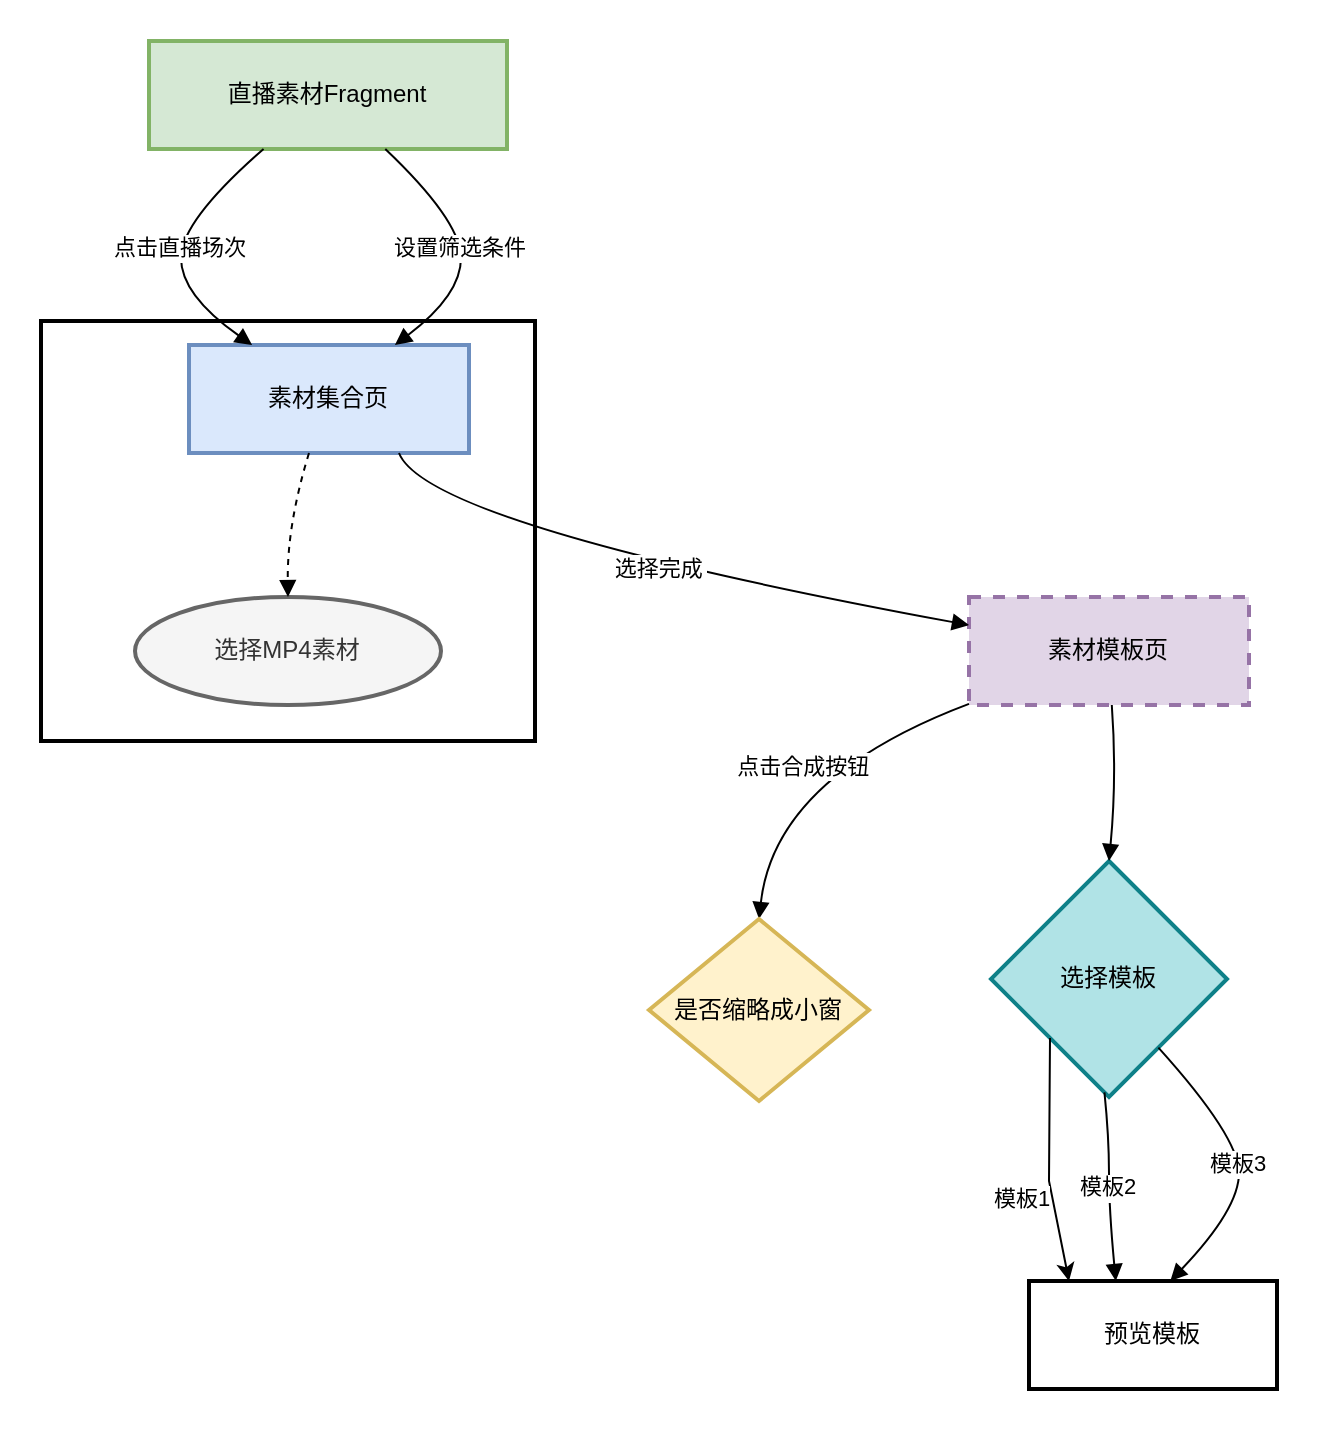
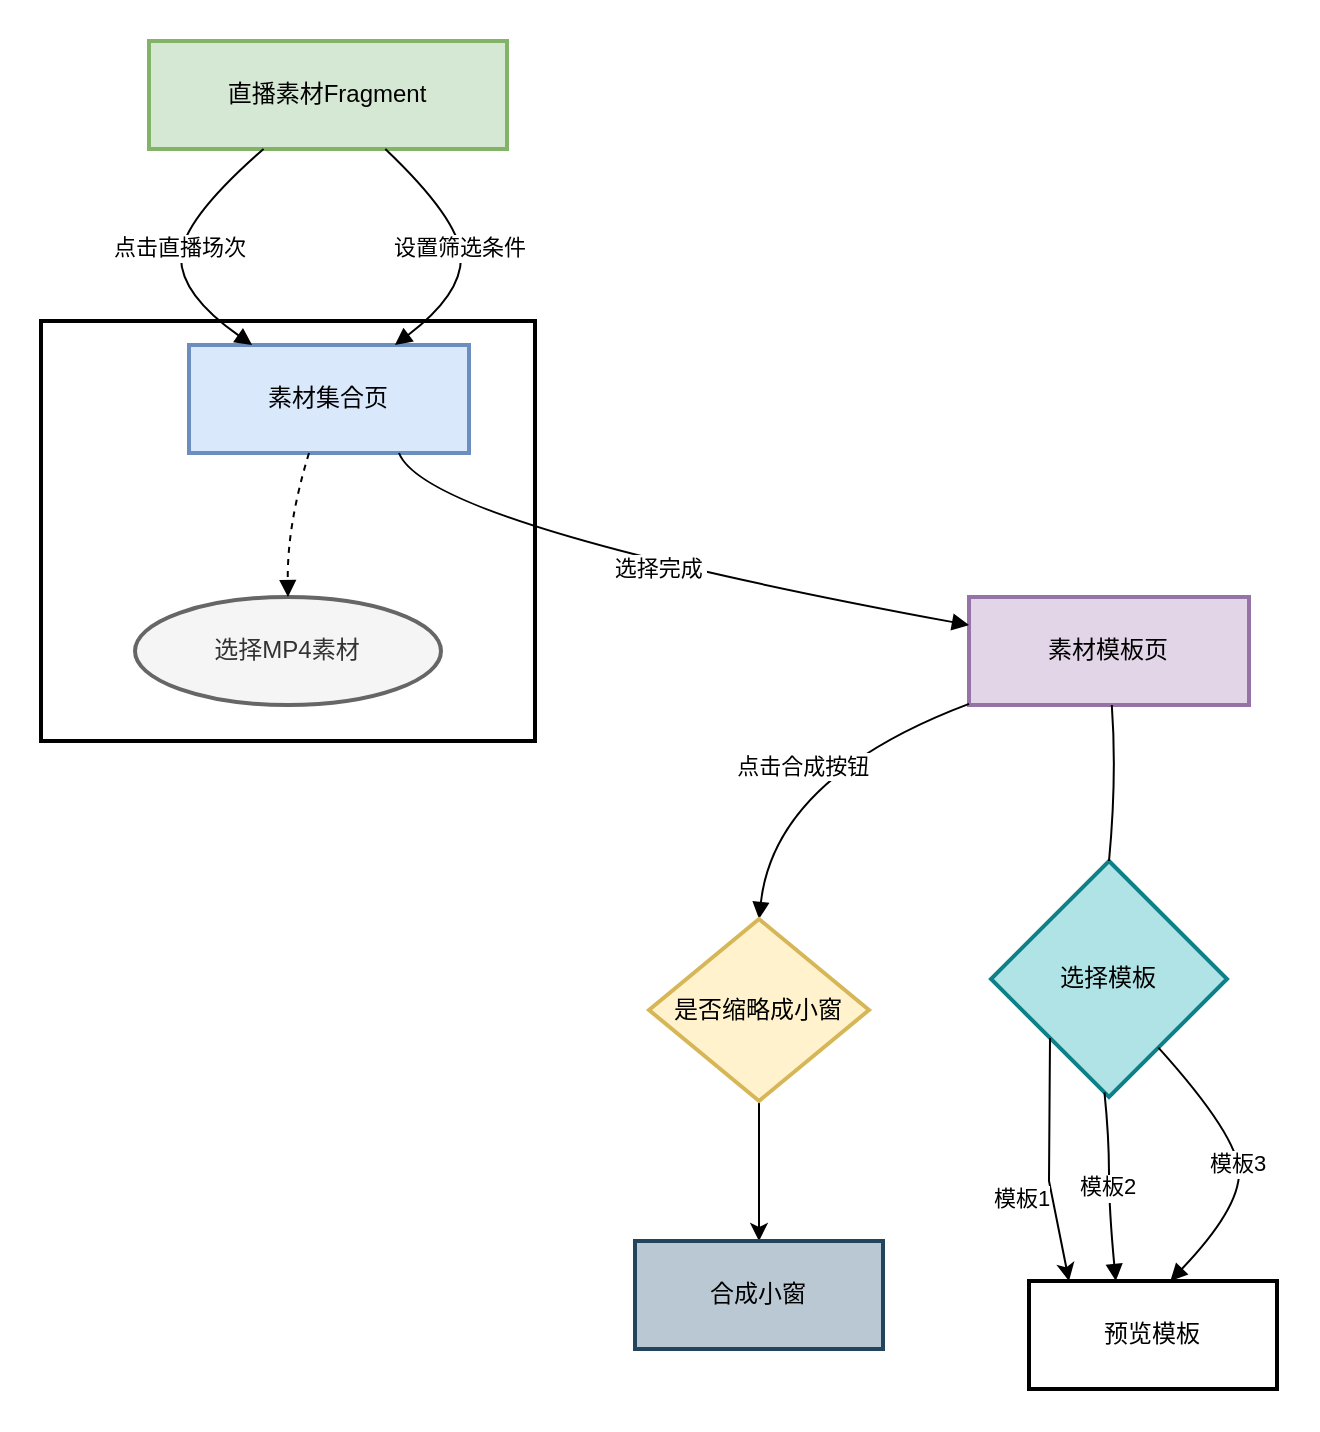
(1109, 651) -> (1109, 651)
(1111, 843) -> (1110, 851)
none -> (759, 1164)
none -> (759, 1295)
